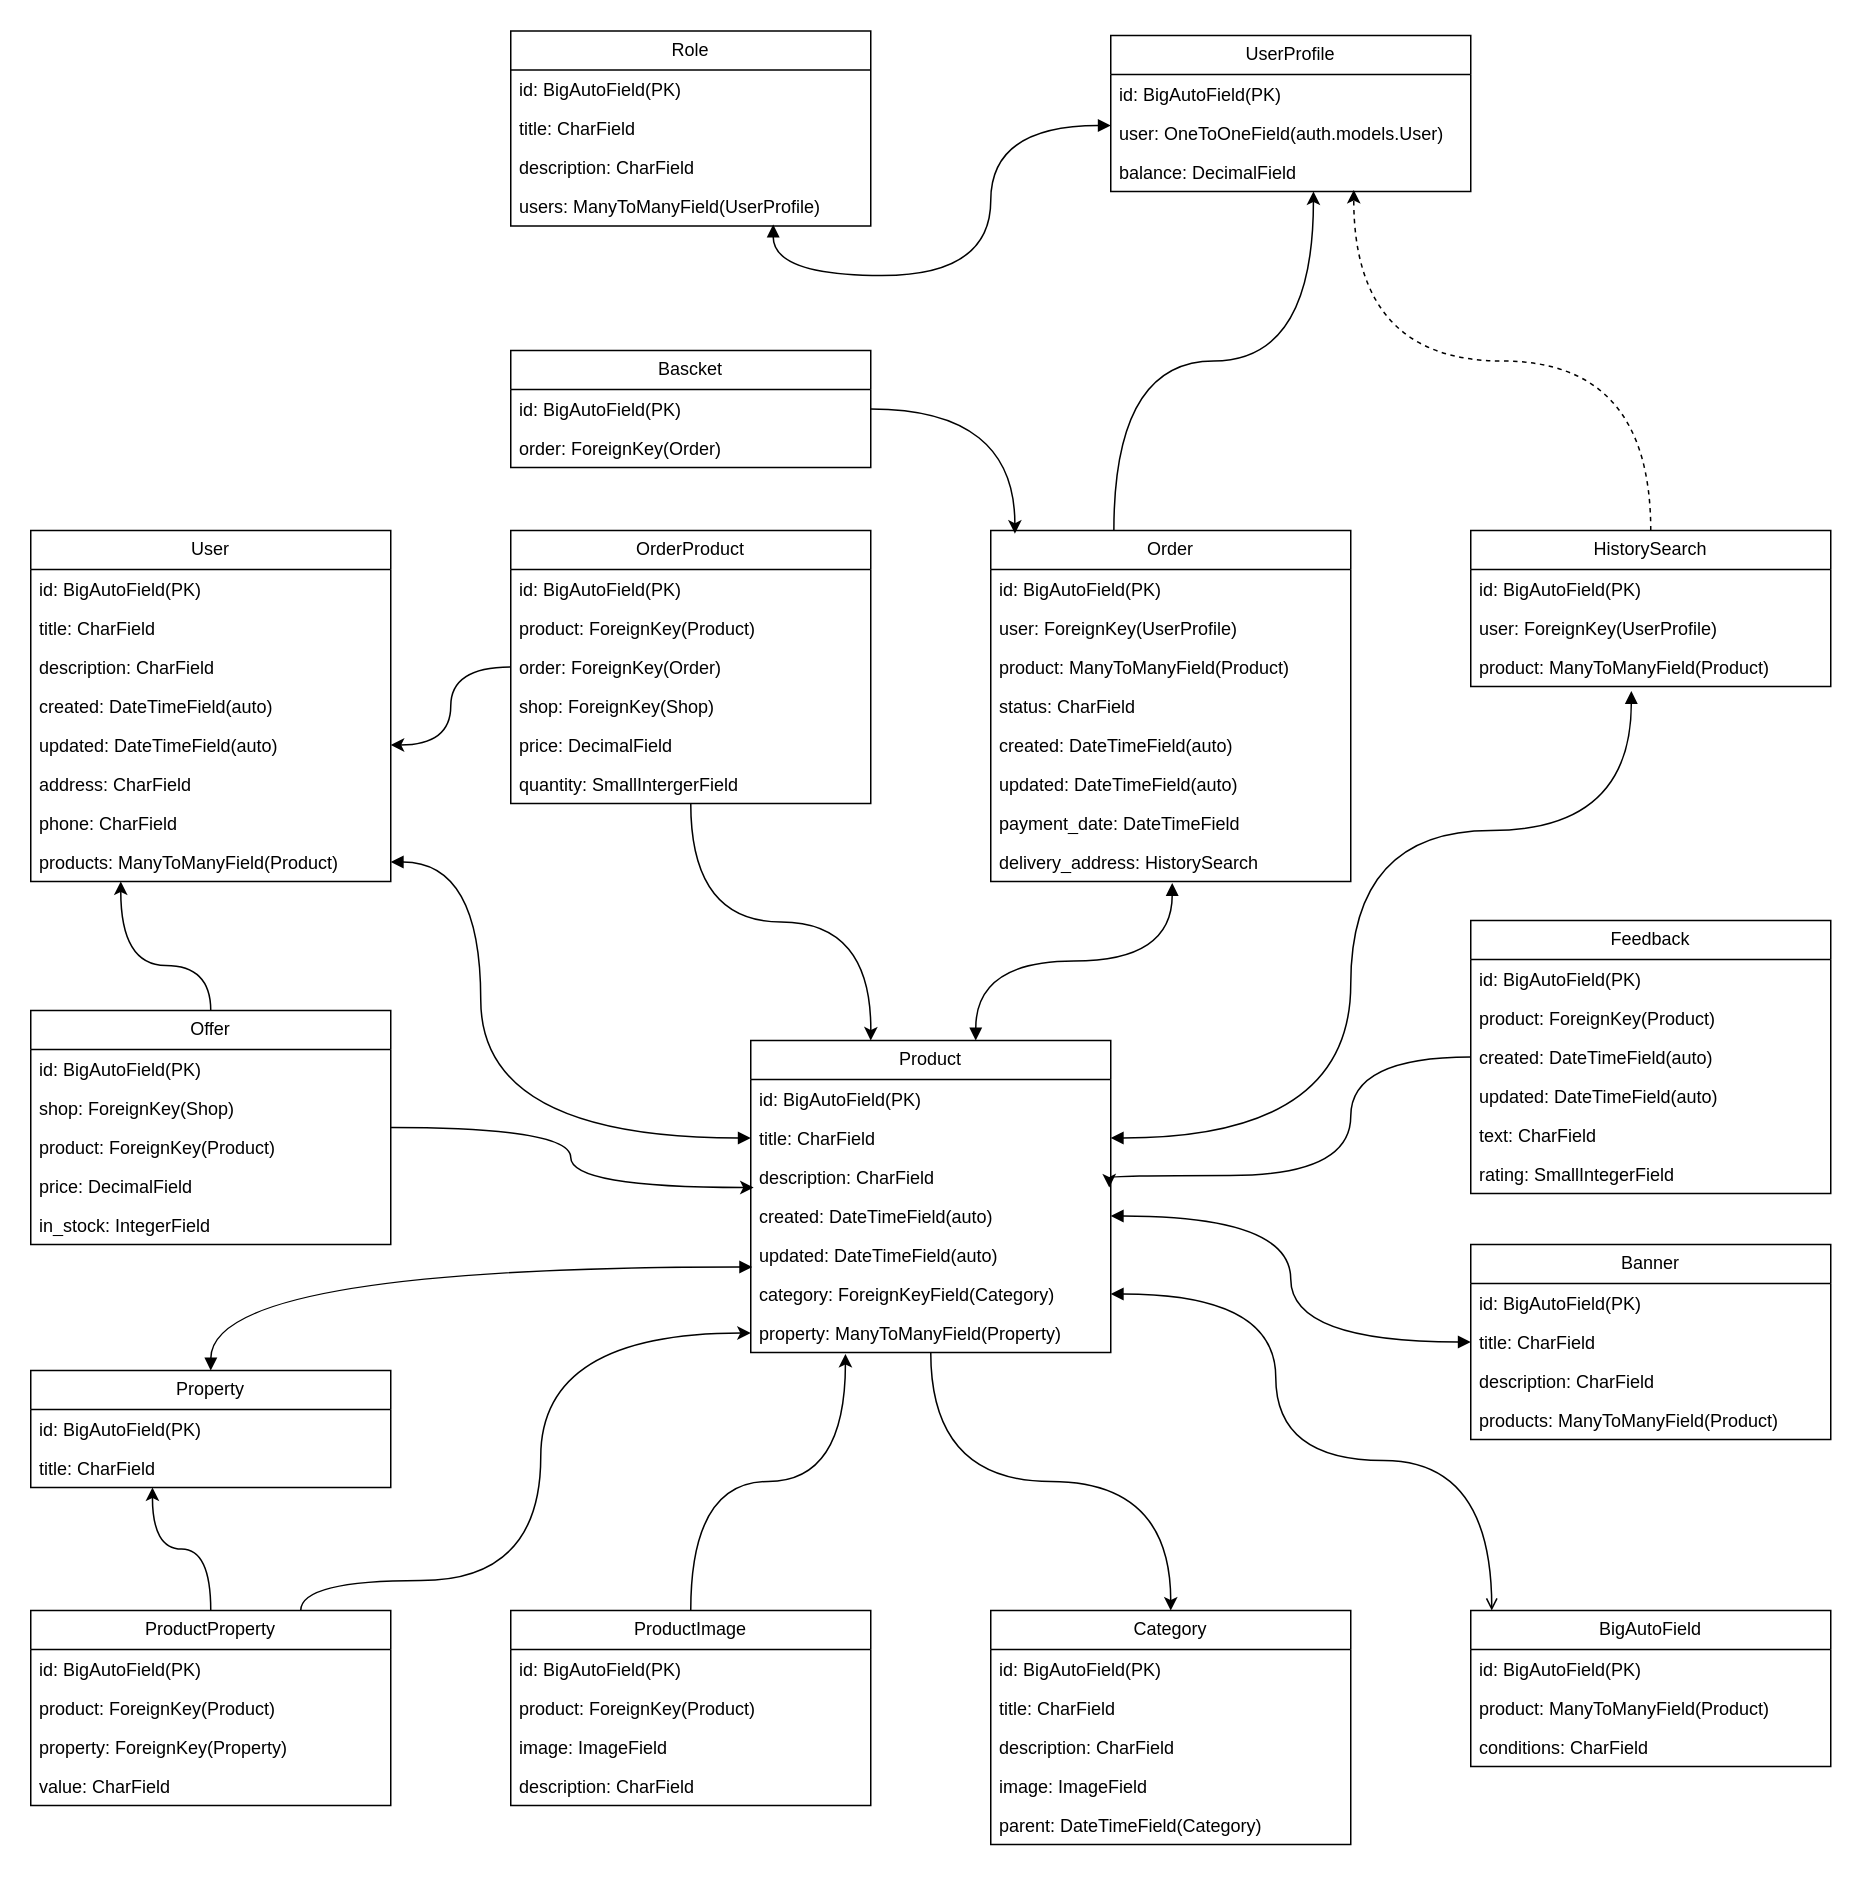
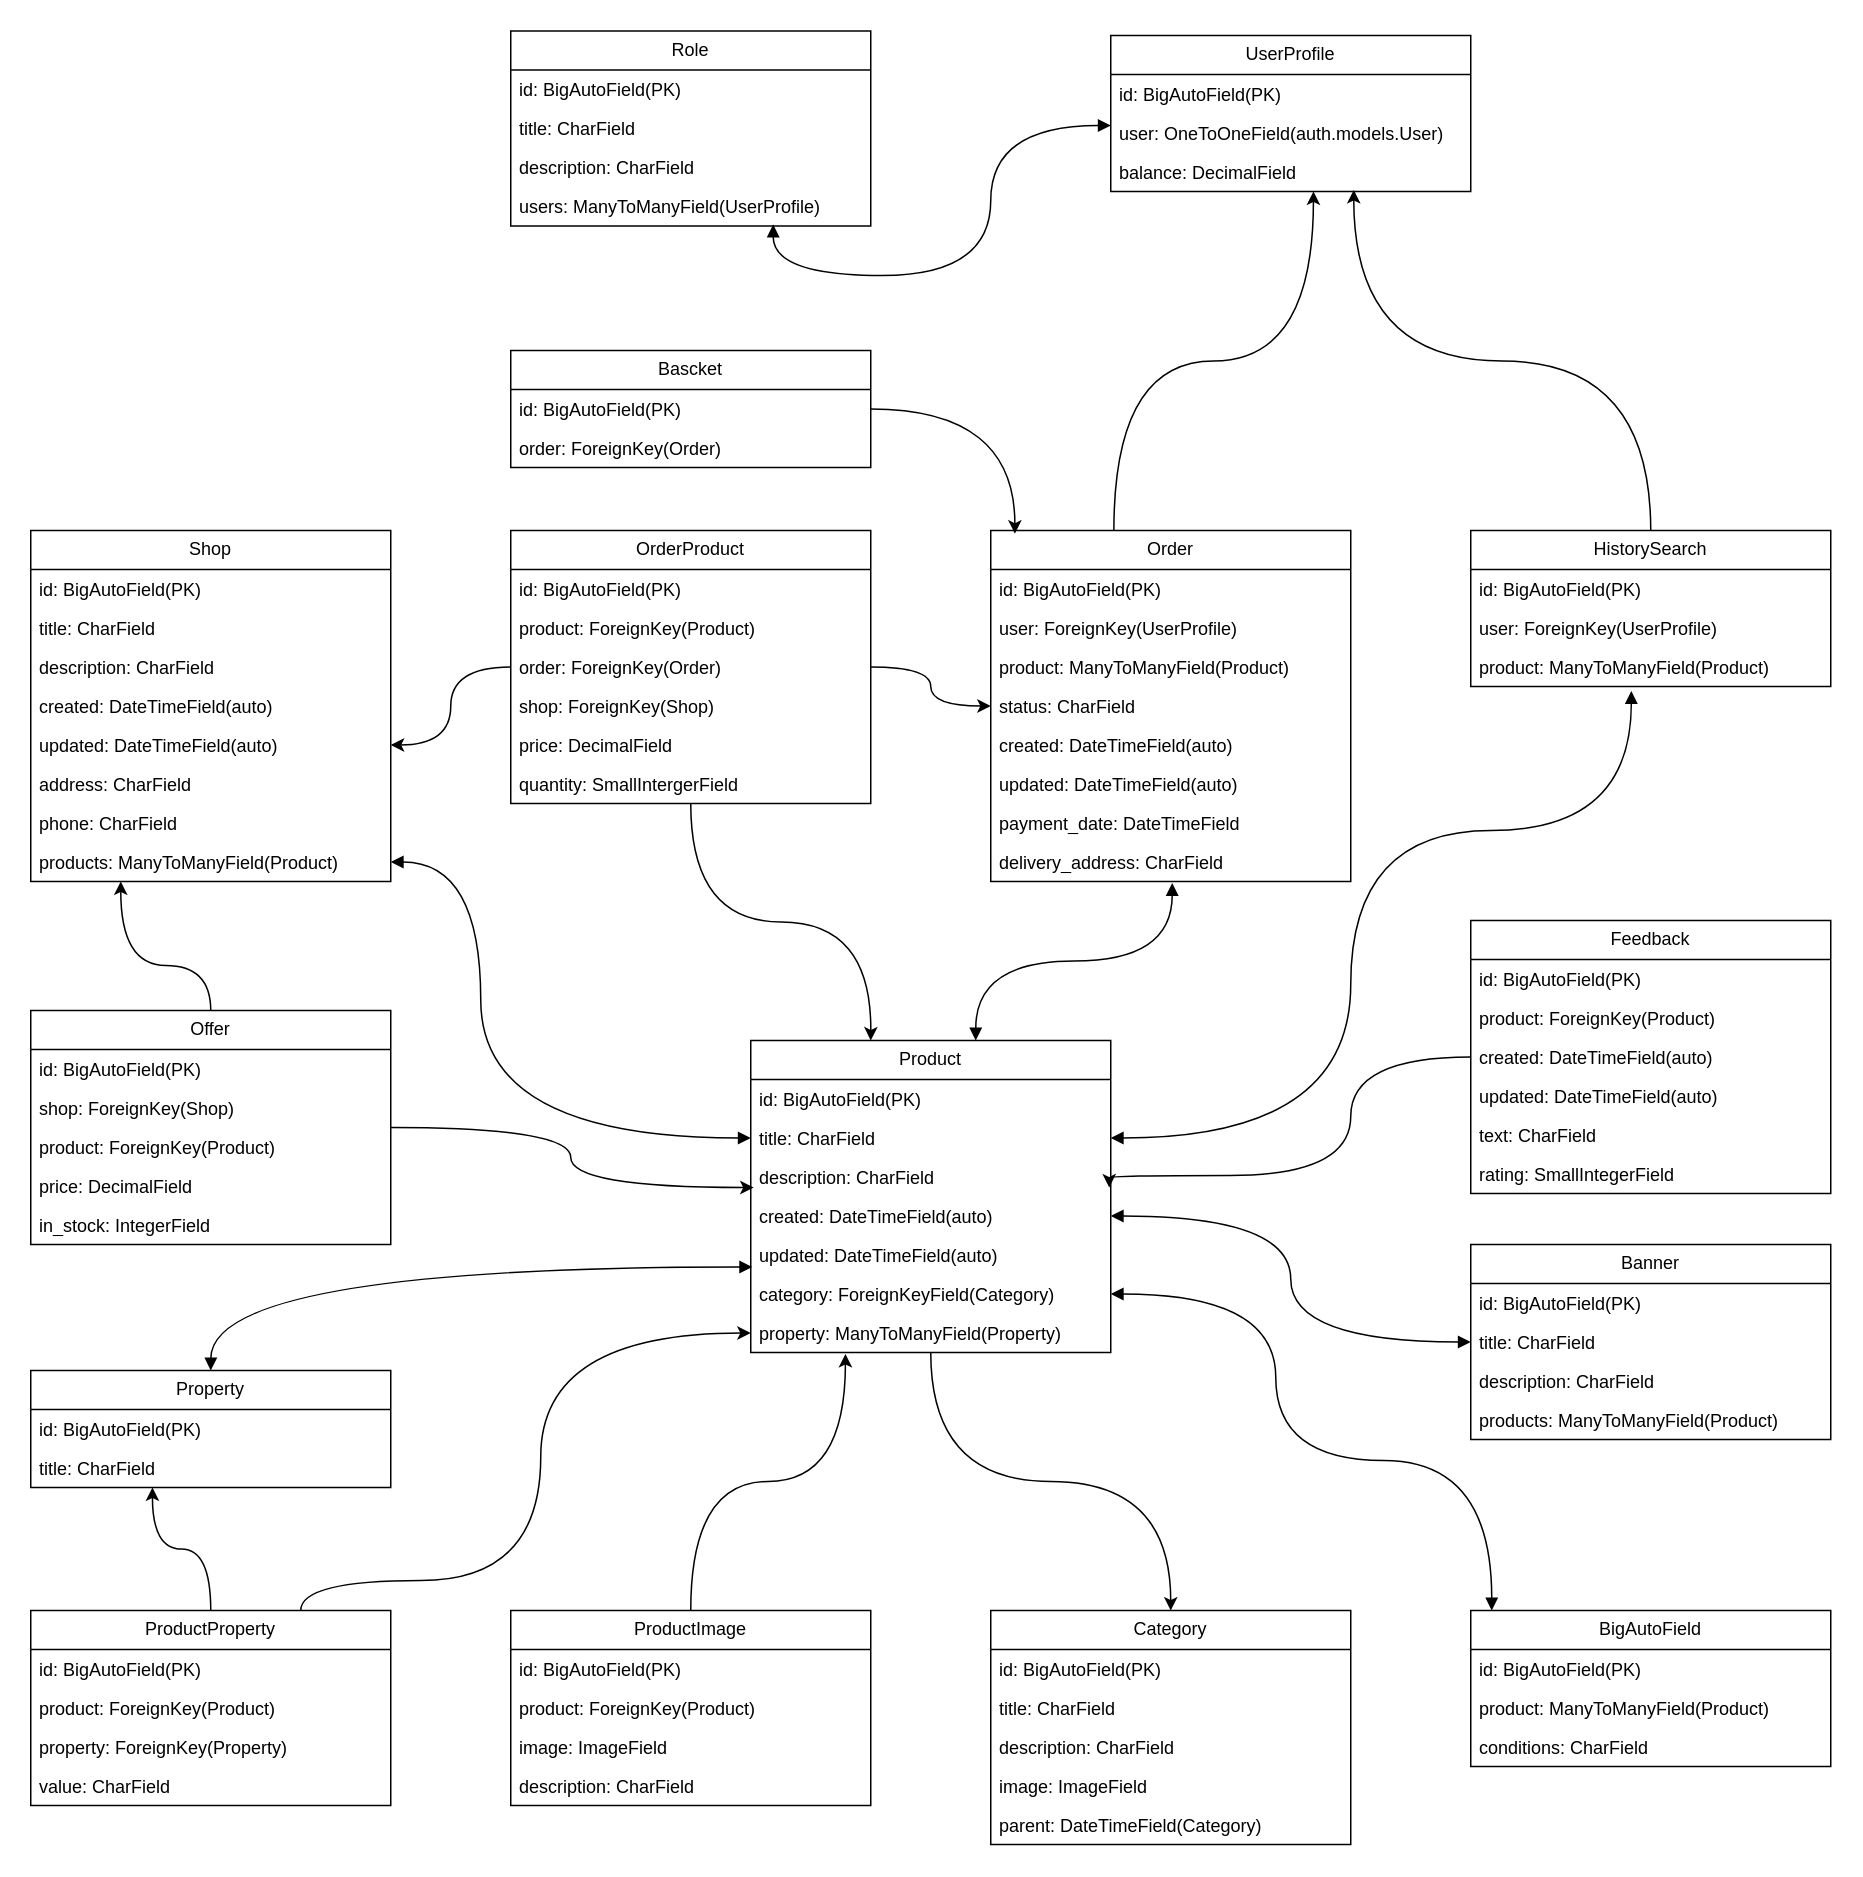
(1507, 361) -> (1507, 361)
(211, 550) -> (211, 550)
none -> (929, 680)
(1144, 864) -> (1122, 864)
(1491, 1600) -> (1492, 1596)
